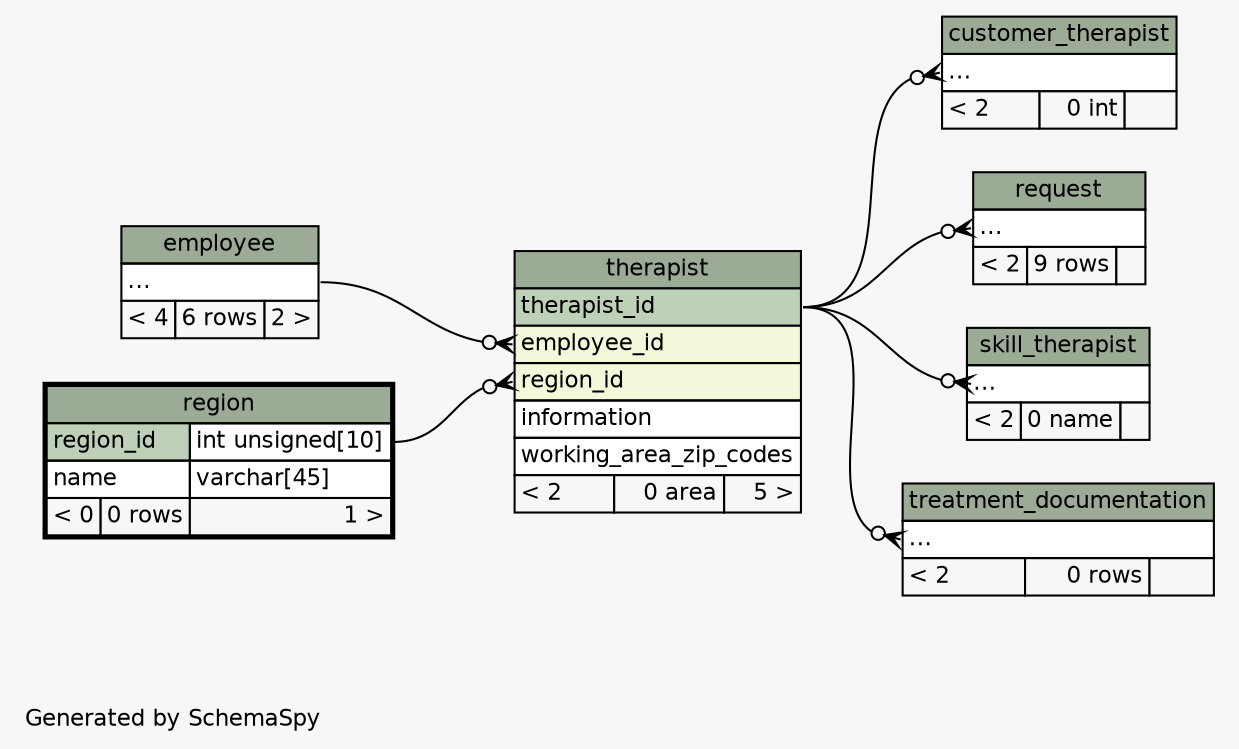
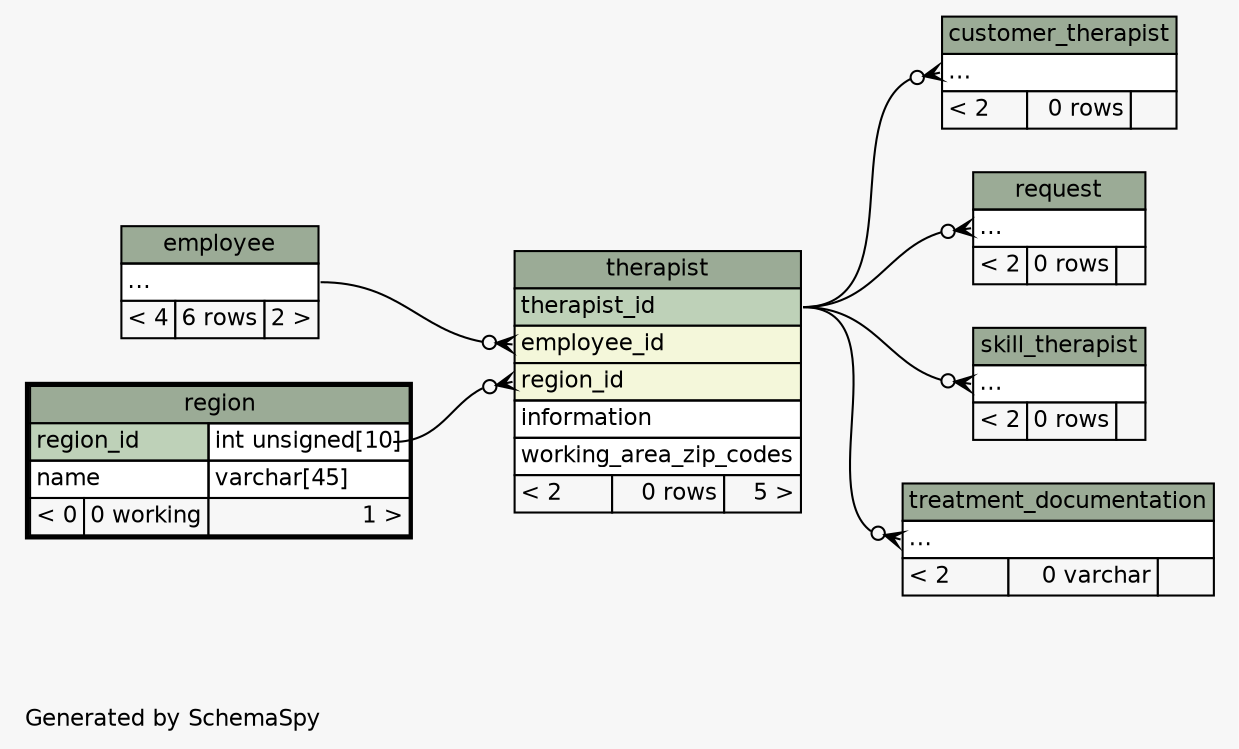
(1092, 109) -> (1086, 109)
(1072, 265) -> (1072, 265)
(1071, 420) -> (1072, 420)
(681, 493) -> (680, 493)
(145, 516) -> (146, 516)
(1105, 576) -> (1097, 576)
